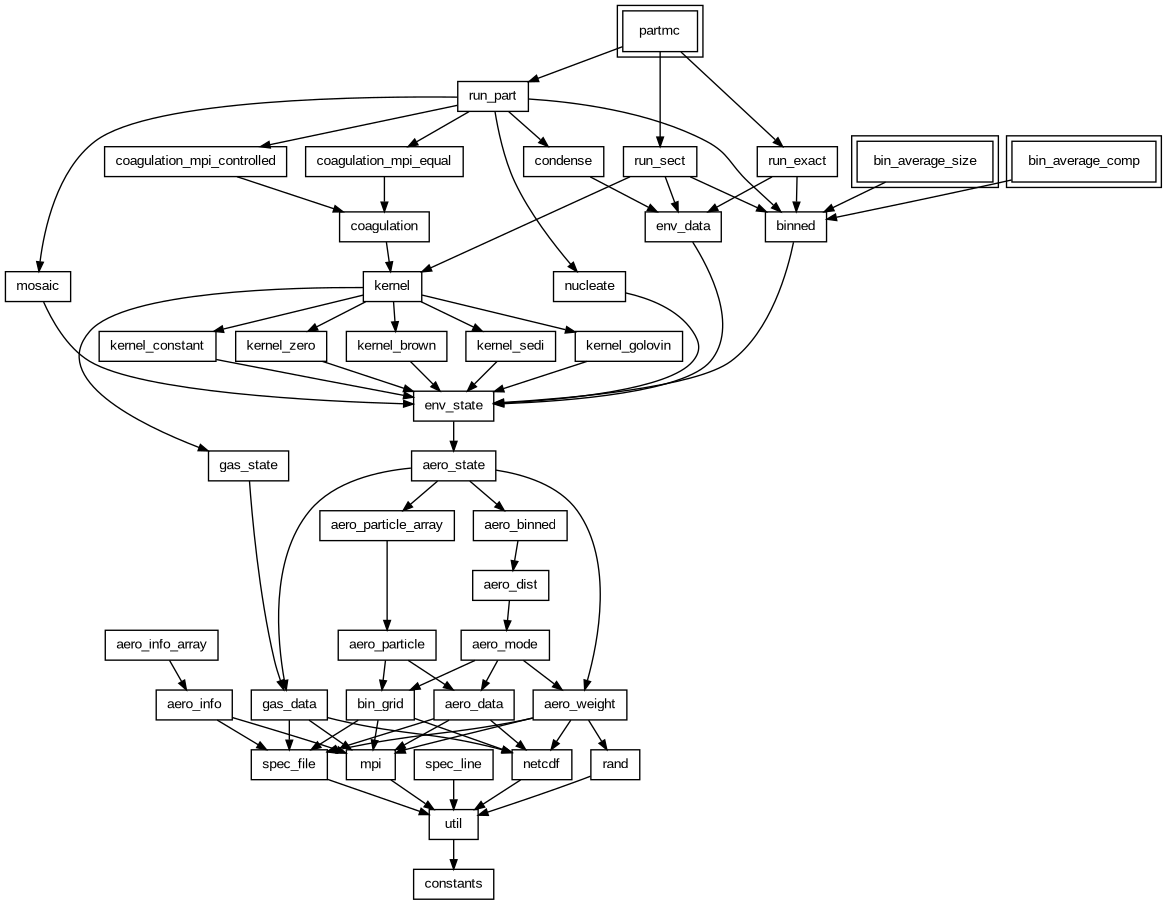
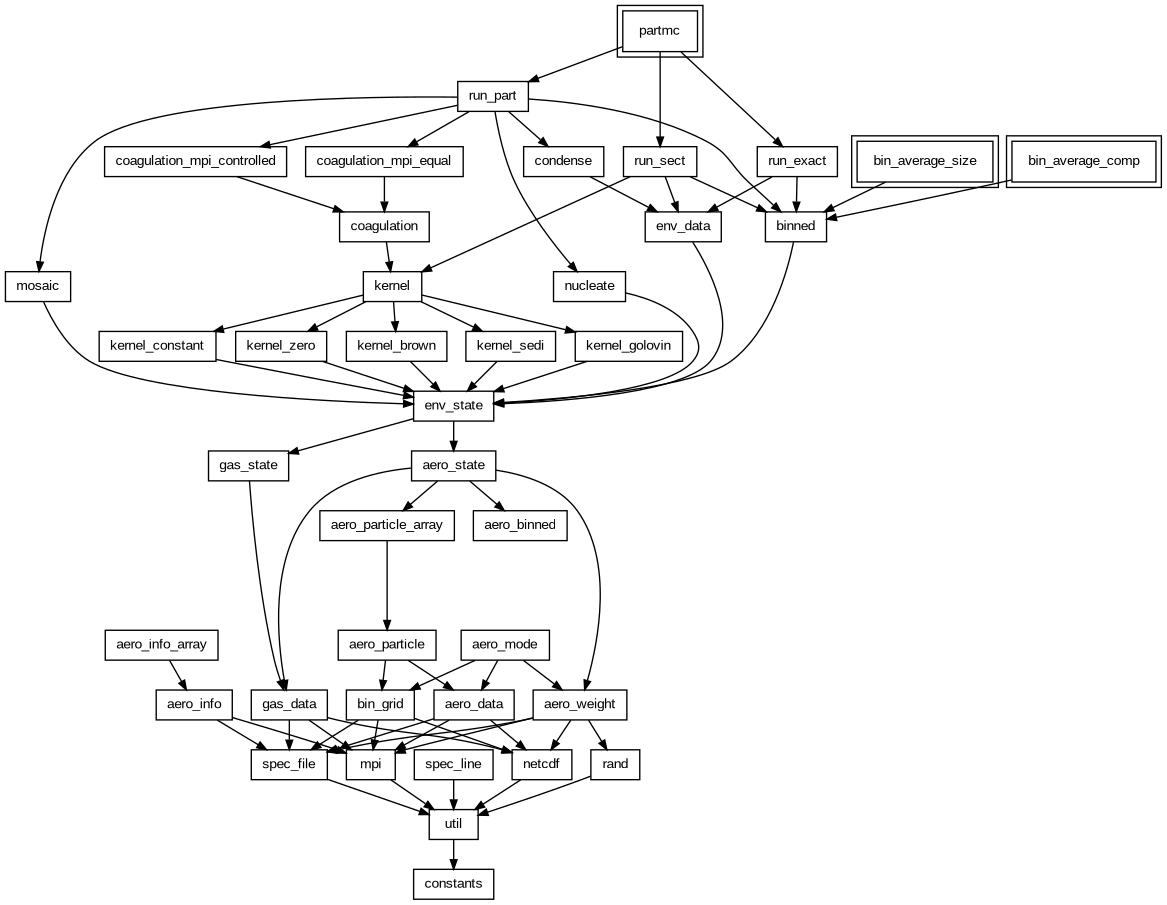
(132, 309) -> (355, 435)
(511, 585) -> none
